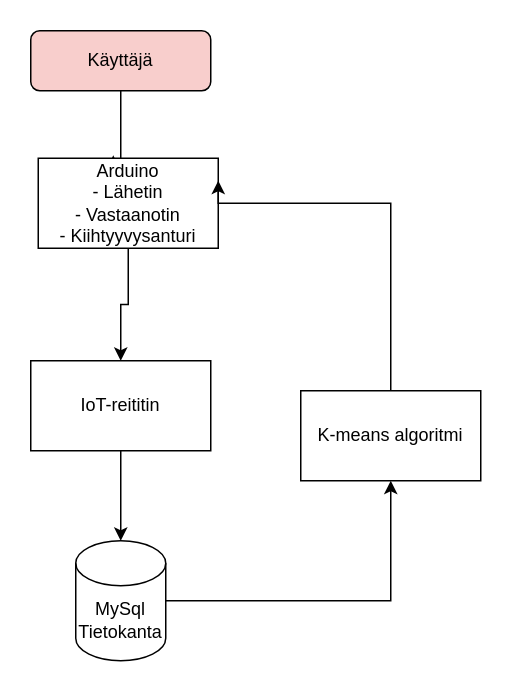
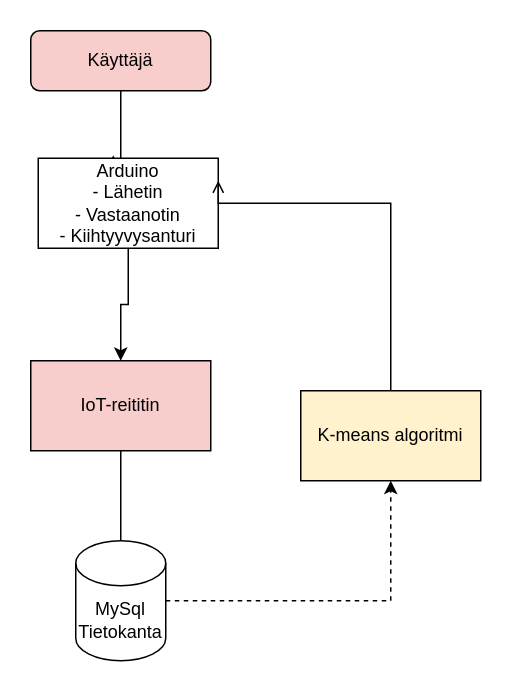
(218, 191) -> (218, 189)
(121, 406) -> (121, 406)
(391, 436) -> (391, 436)
(121, 529) -> (121, 533)
(334, 601) -> (334, 601)
